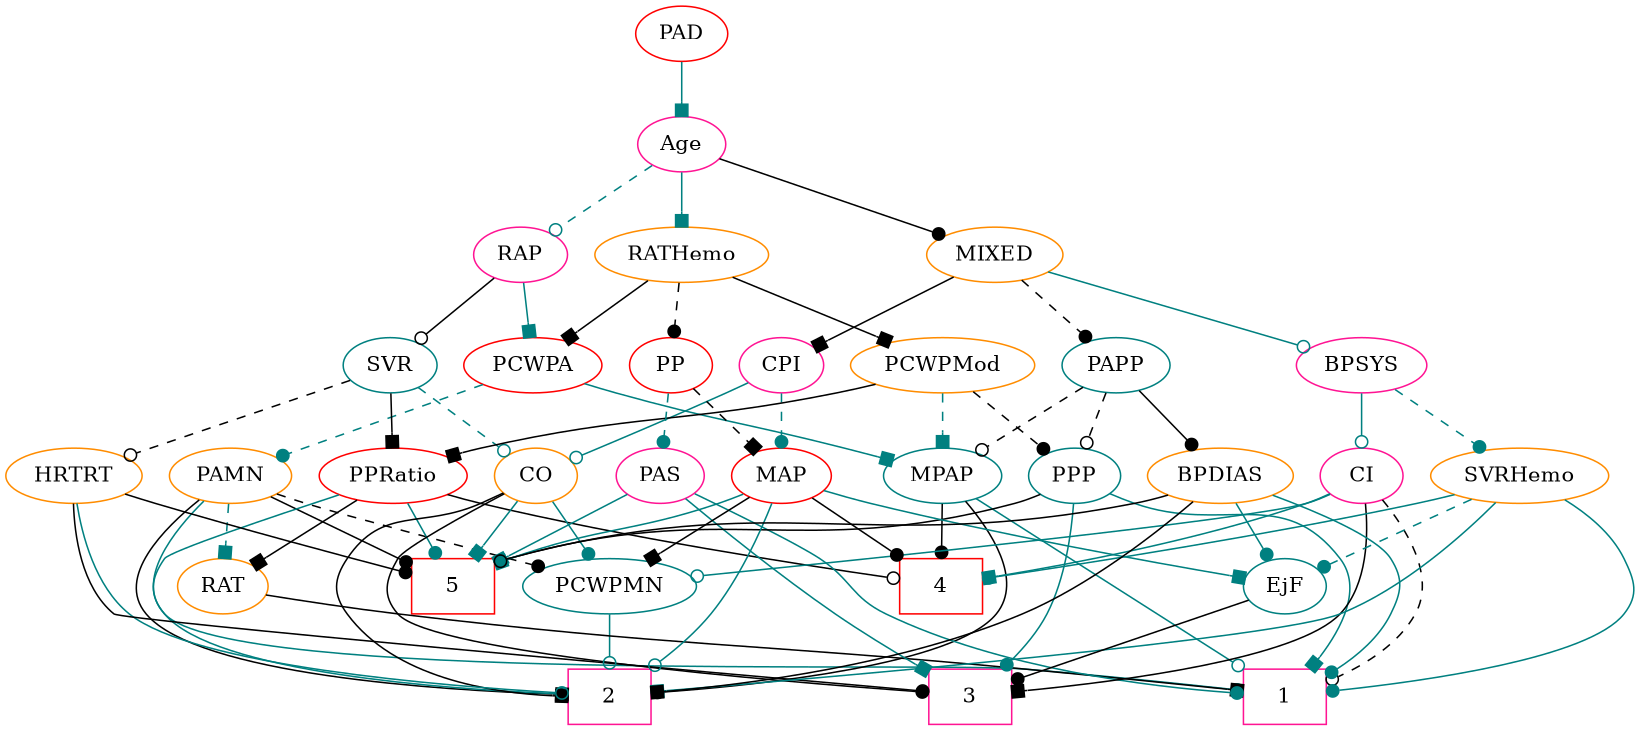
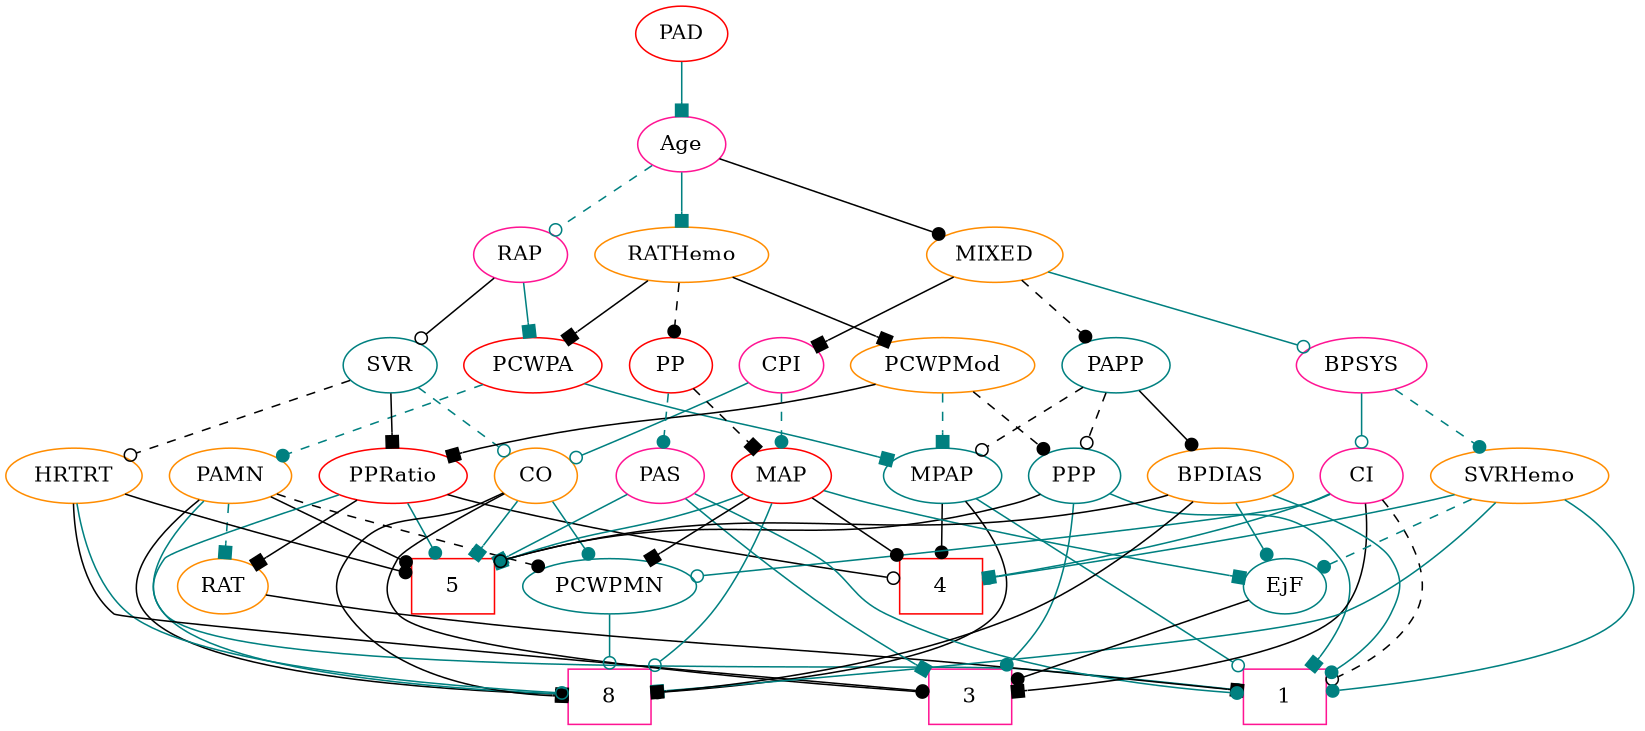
(610, 697) -> (610, 697)
